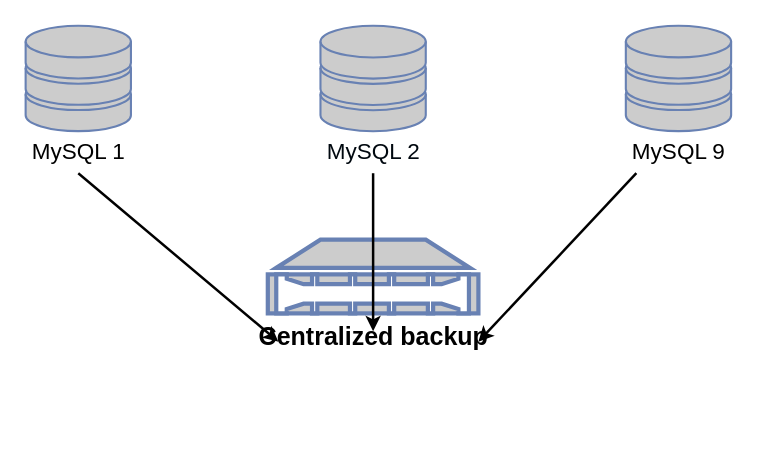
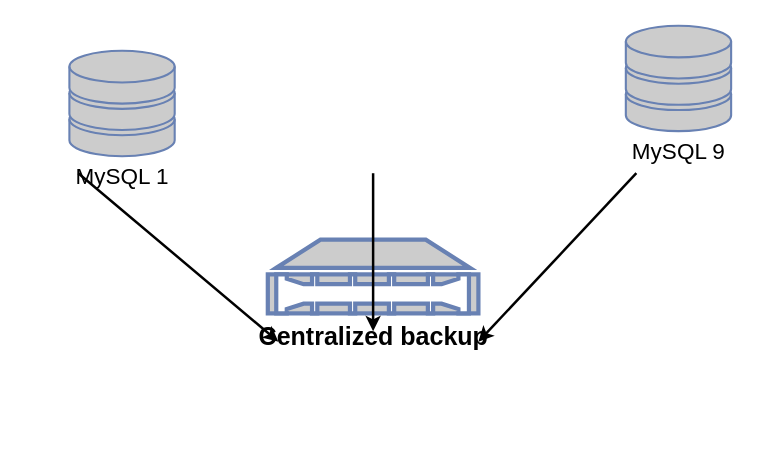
(78, 78) -> (122, 103)
(373, 78) -> none
